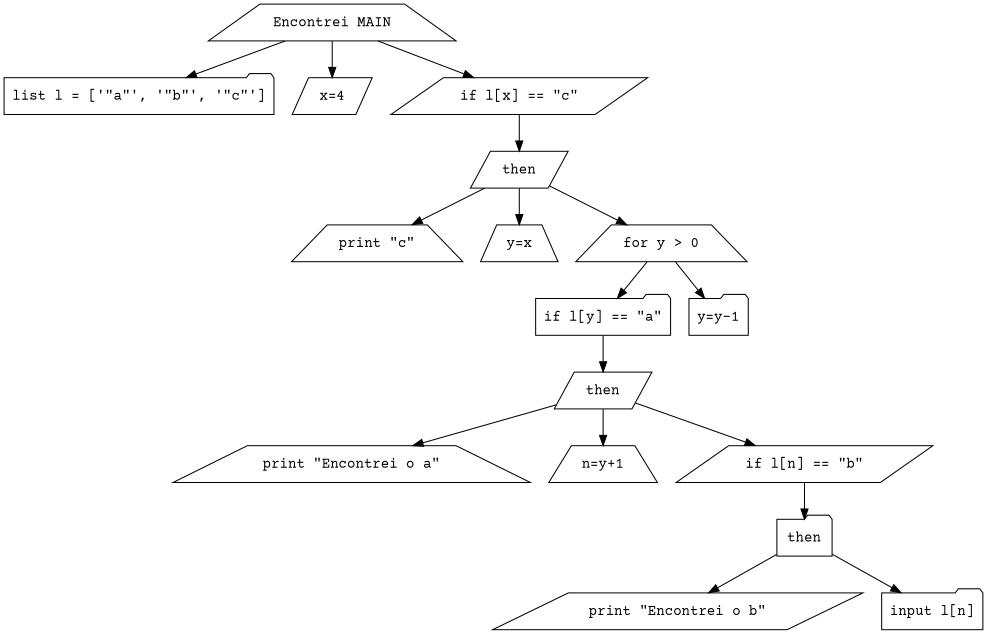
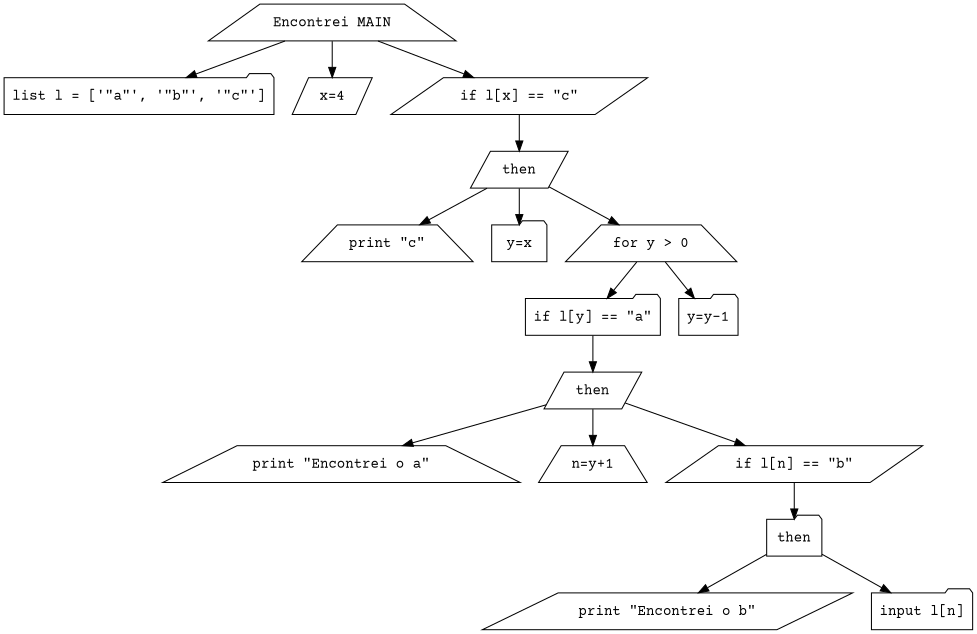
(519, 243) -> (519, 243)
